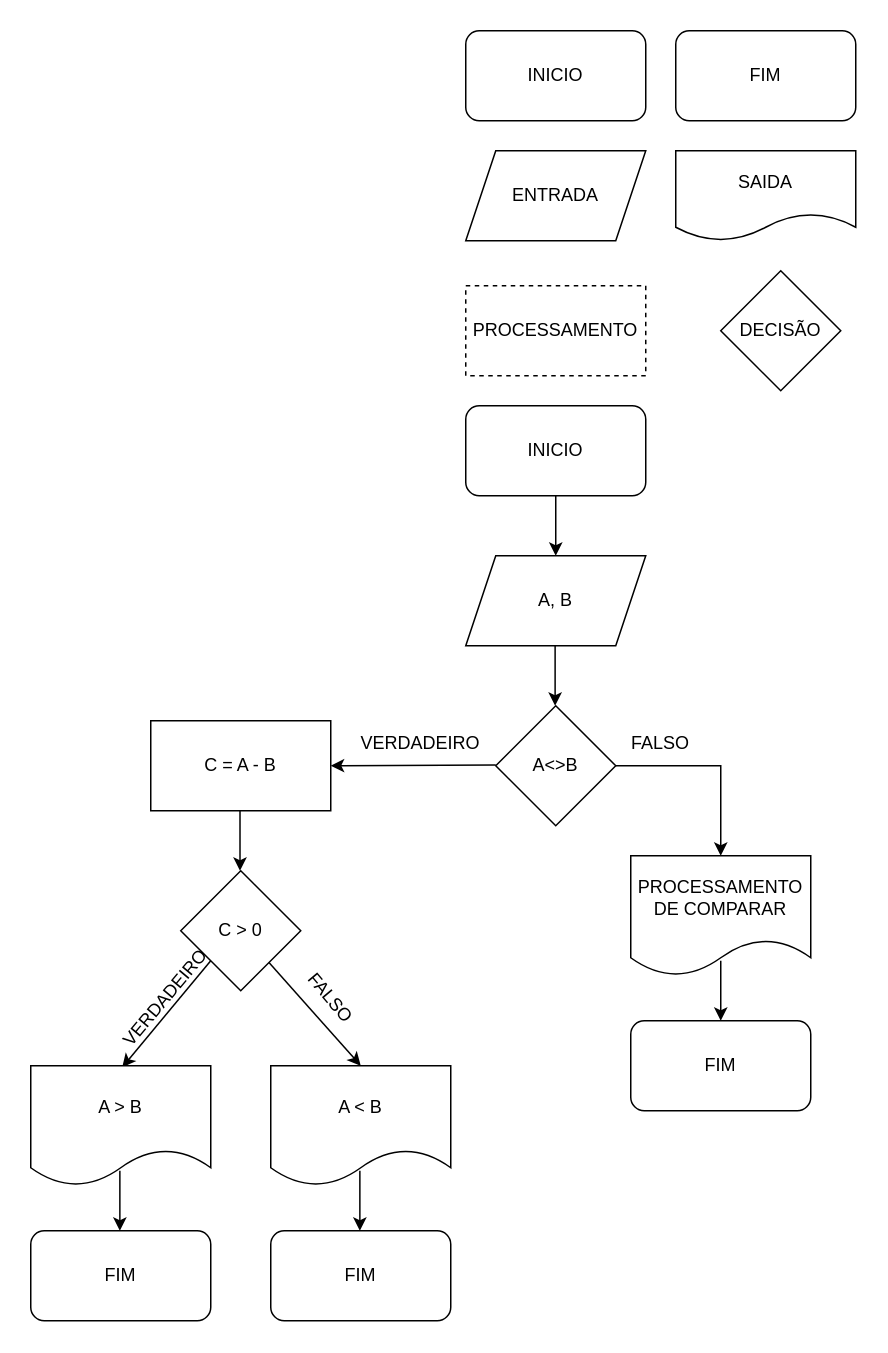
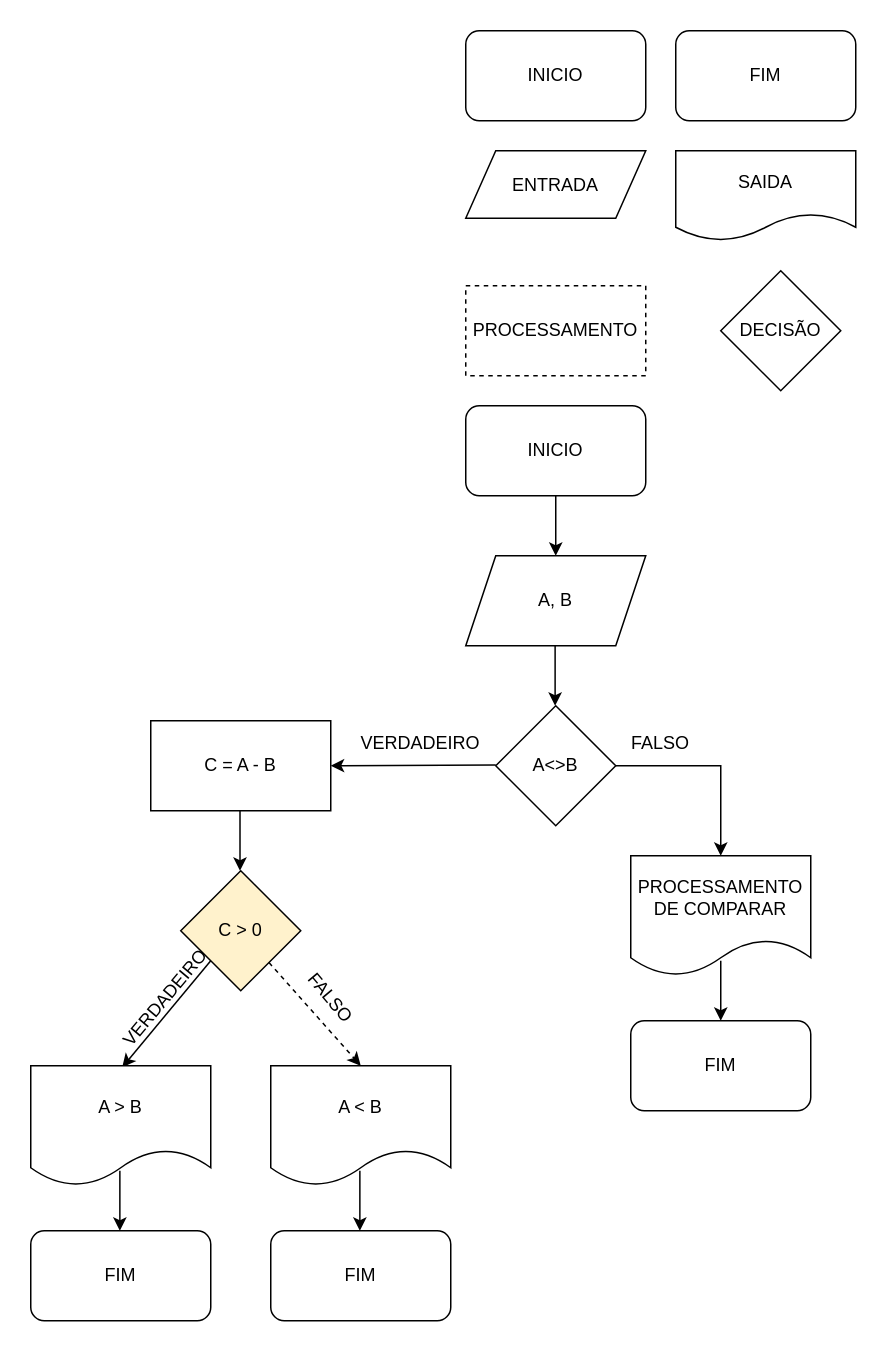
(556, 196) -> (556, 185)
(241, 931) -> (241, 931)
(312, 1011) -> (312, 1011)
